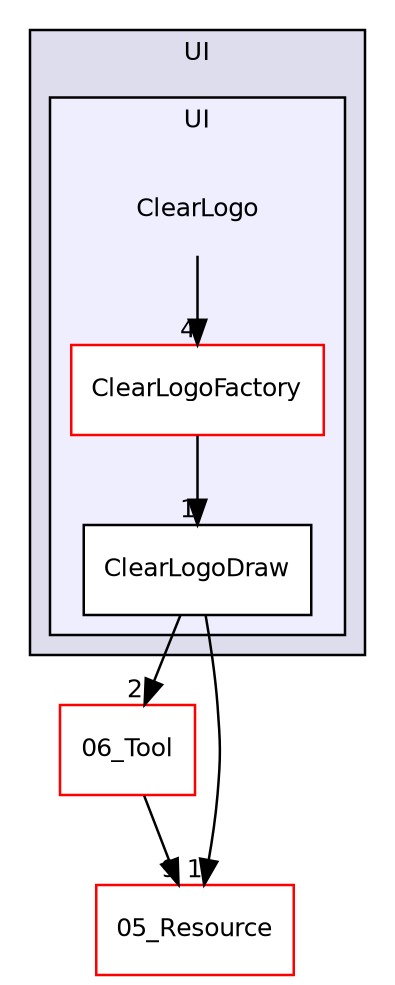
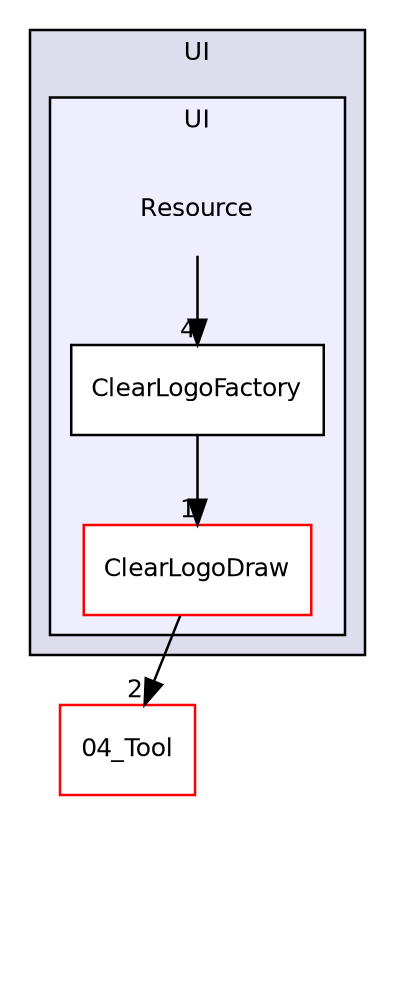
(198, 210) -> (198, 210)
(198, 390) -> (198, 390)
(198, 570) -> (198, 570)
(128, 750) -> (128, 750)
(195, 930) -> none
